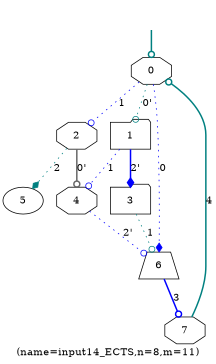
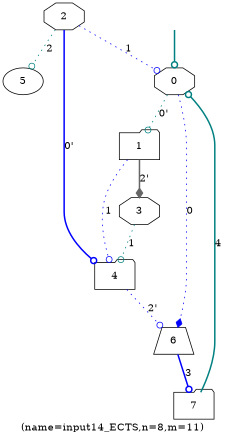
(116, 101) -> (117, 47)
(131, 164) -> (139, 174)
(53, 165) -> (44, 47)
(77, 165) -> (64, 149)
(77, 201) -> (115, 276)
(131, 201) -> (139, 211)
(143, 230) -> (128, 241)
(185, 330) -> (194, 406)
